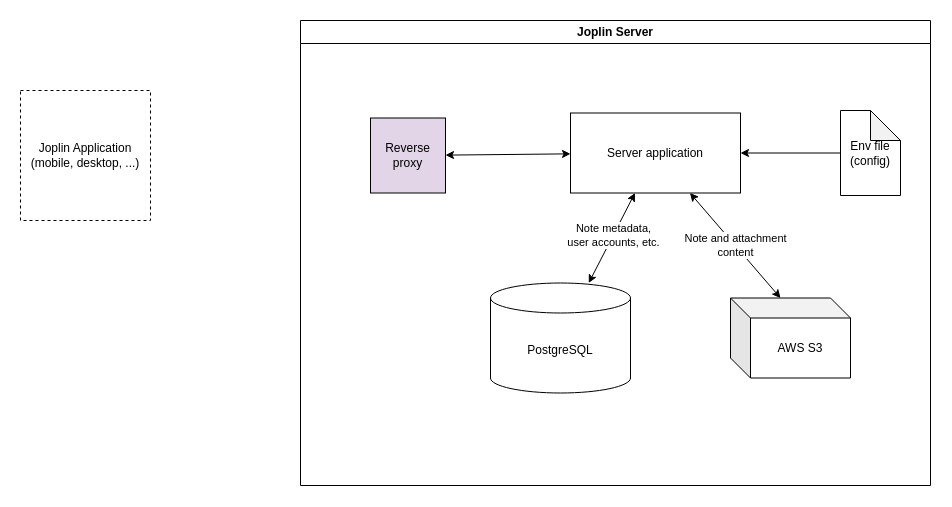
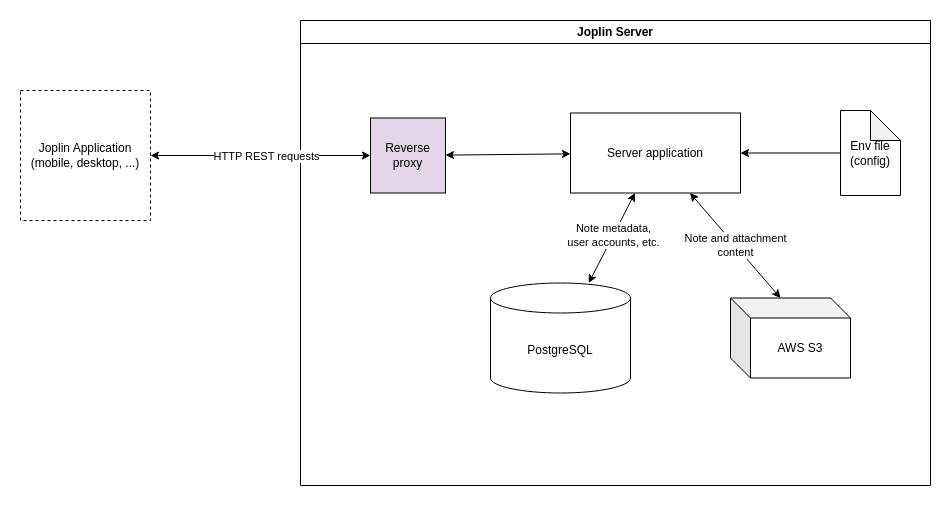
none -> (260, 156)
